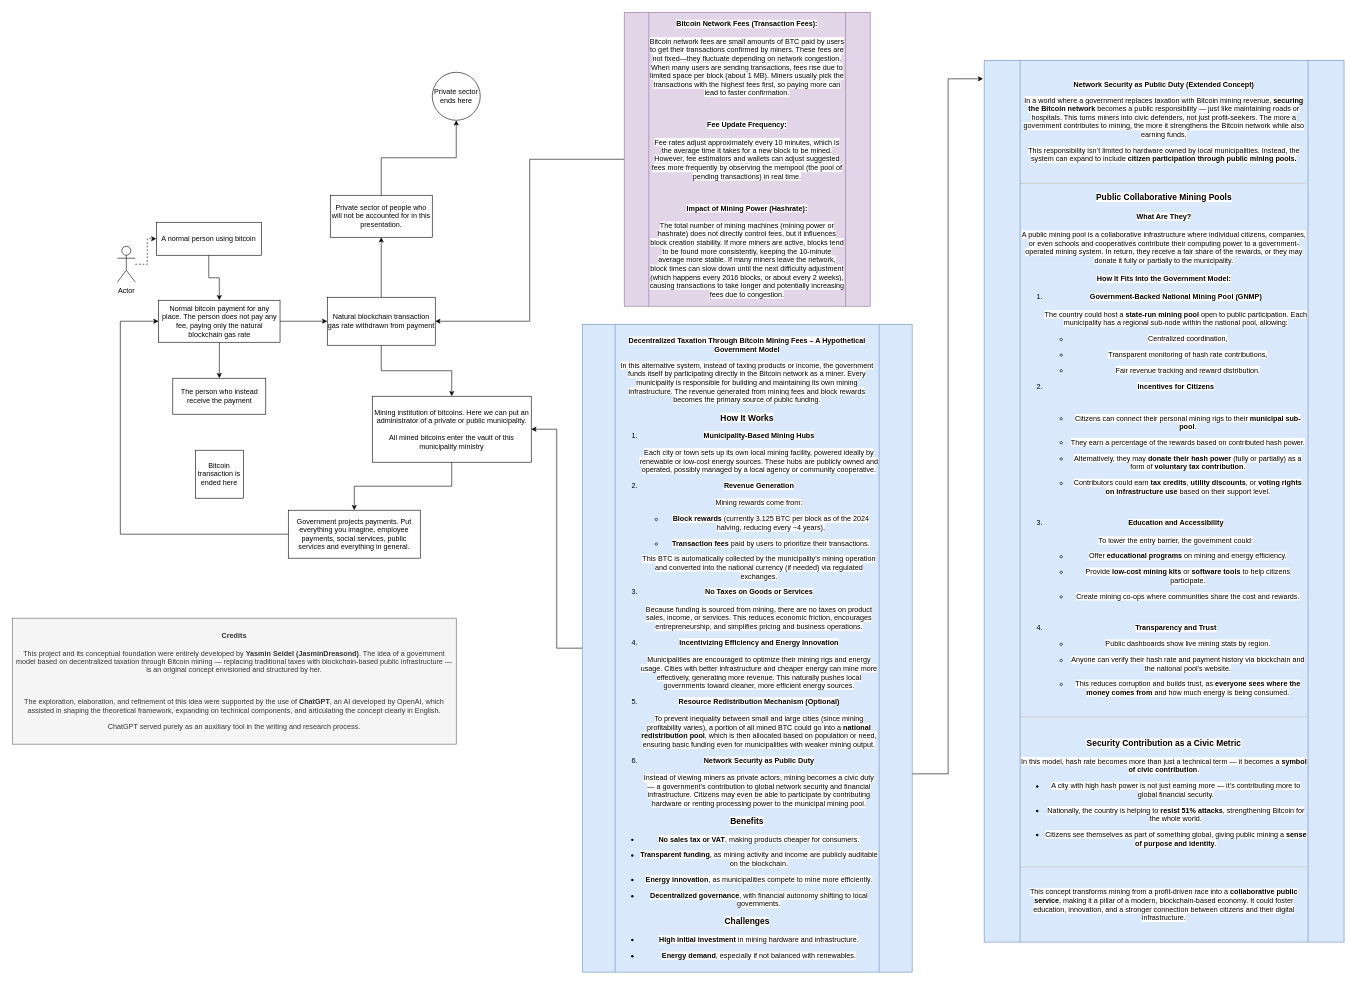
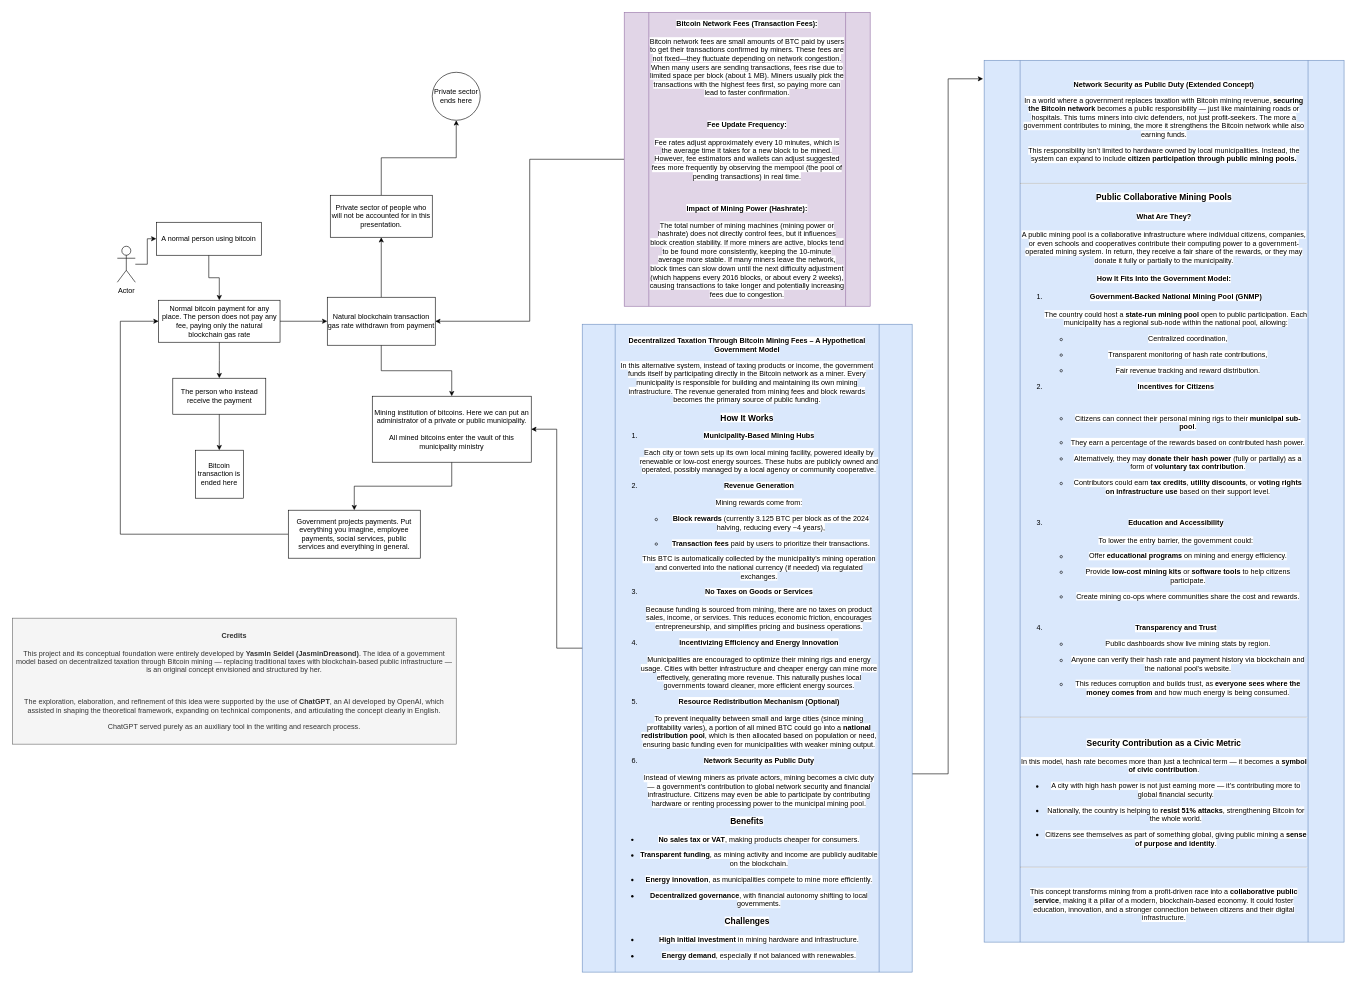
(147, 255) -> (147, 255)
none -> (219, 444)
